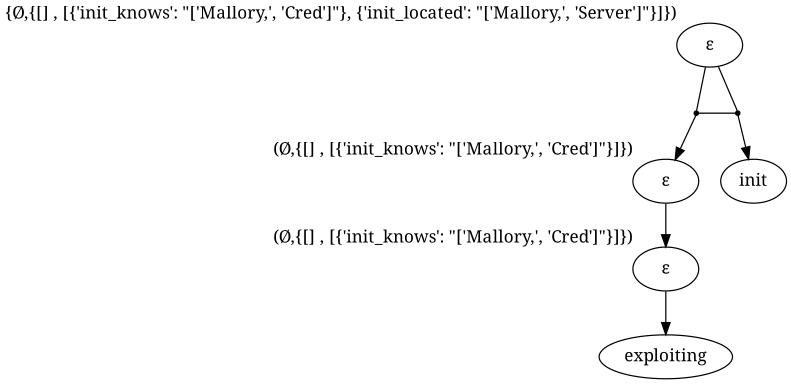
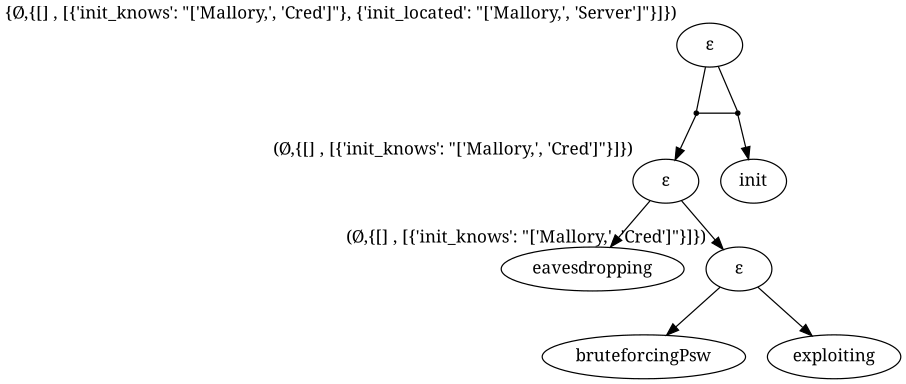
none -> (593, 269)
none -> (644, 357)
